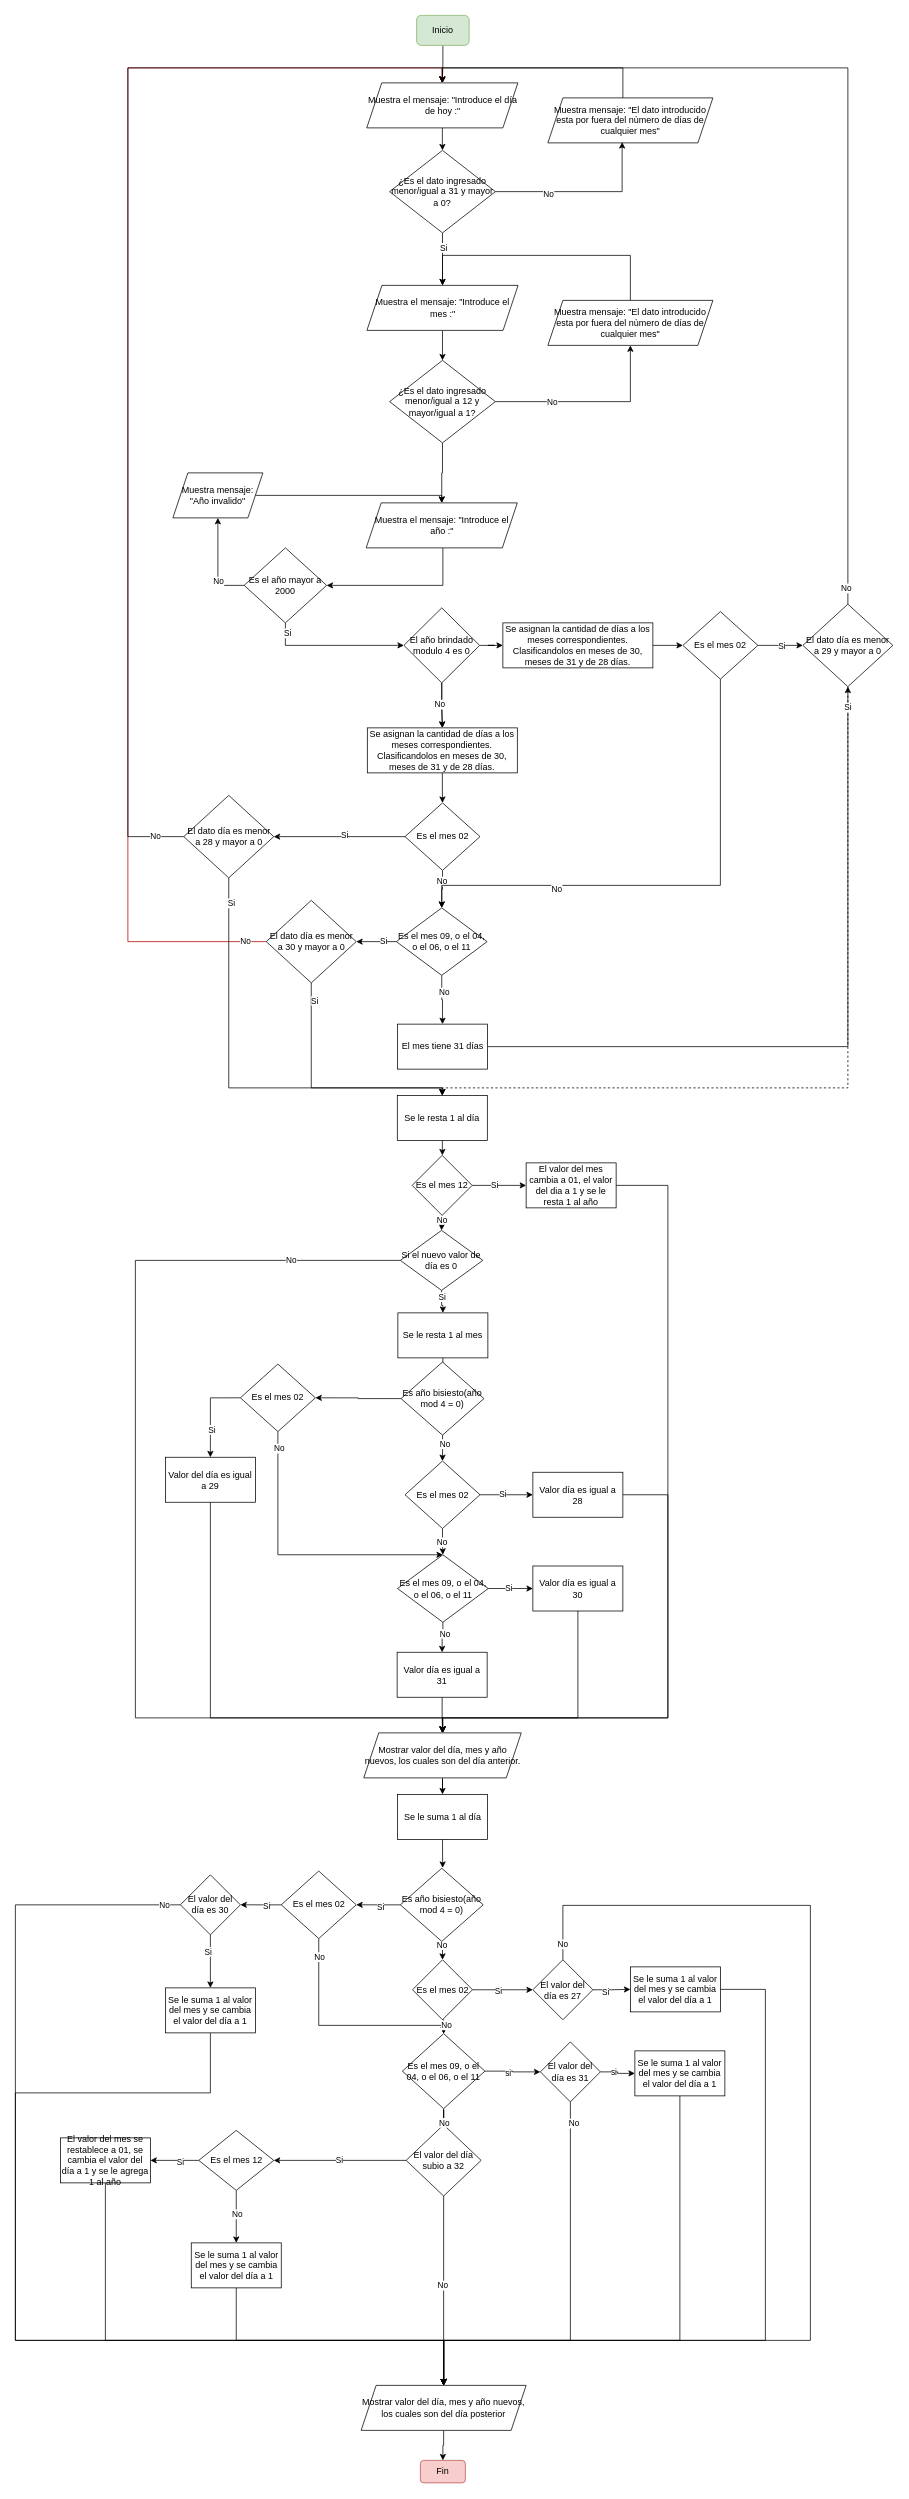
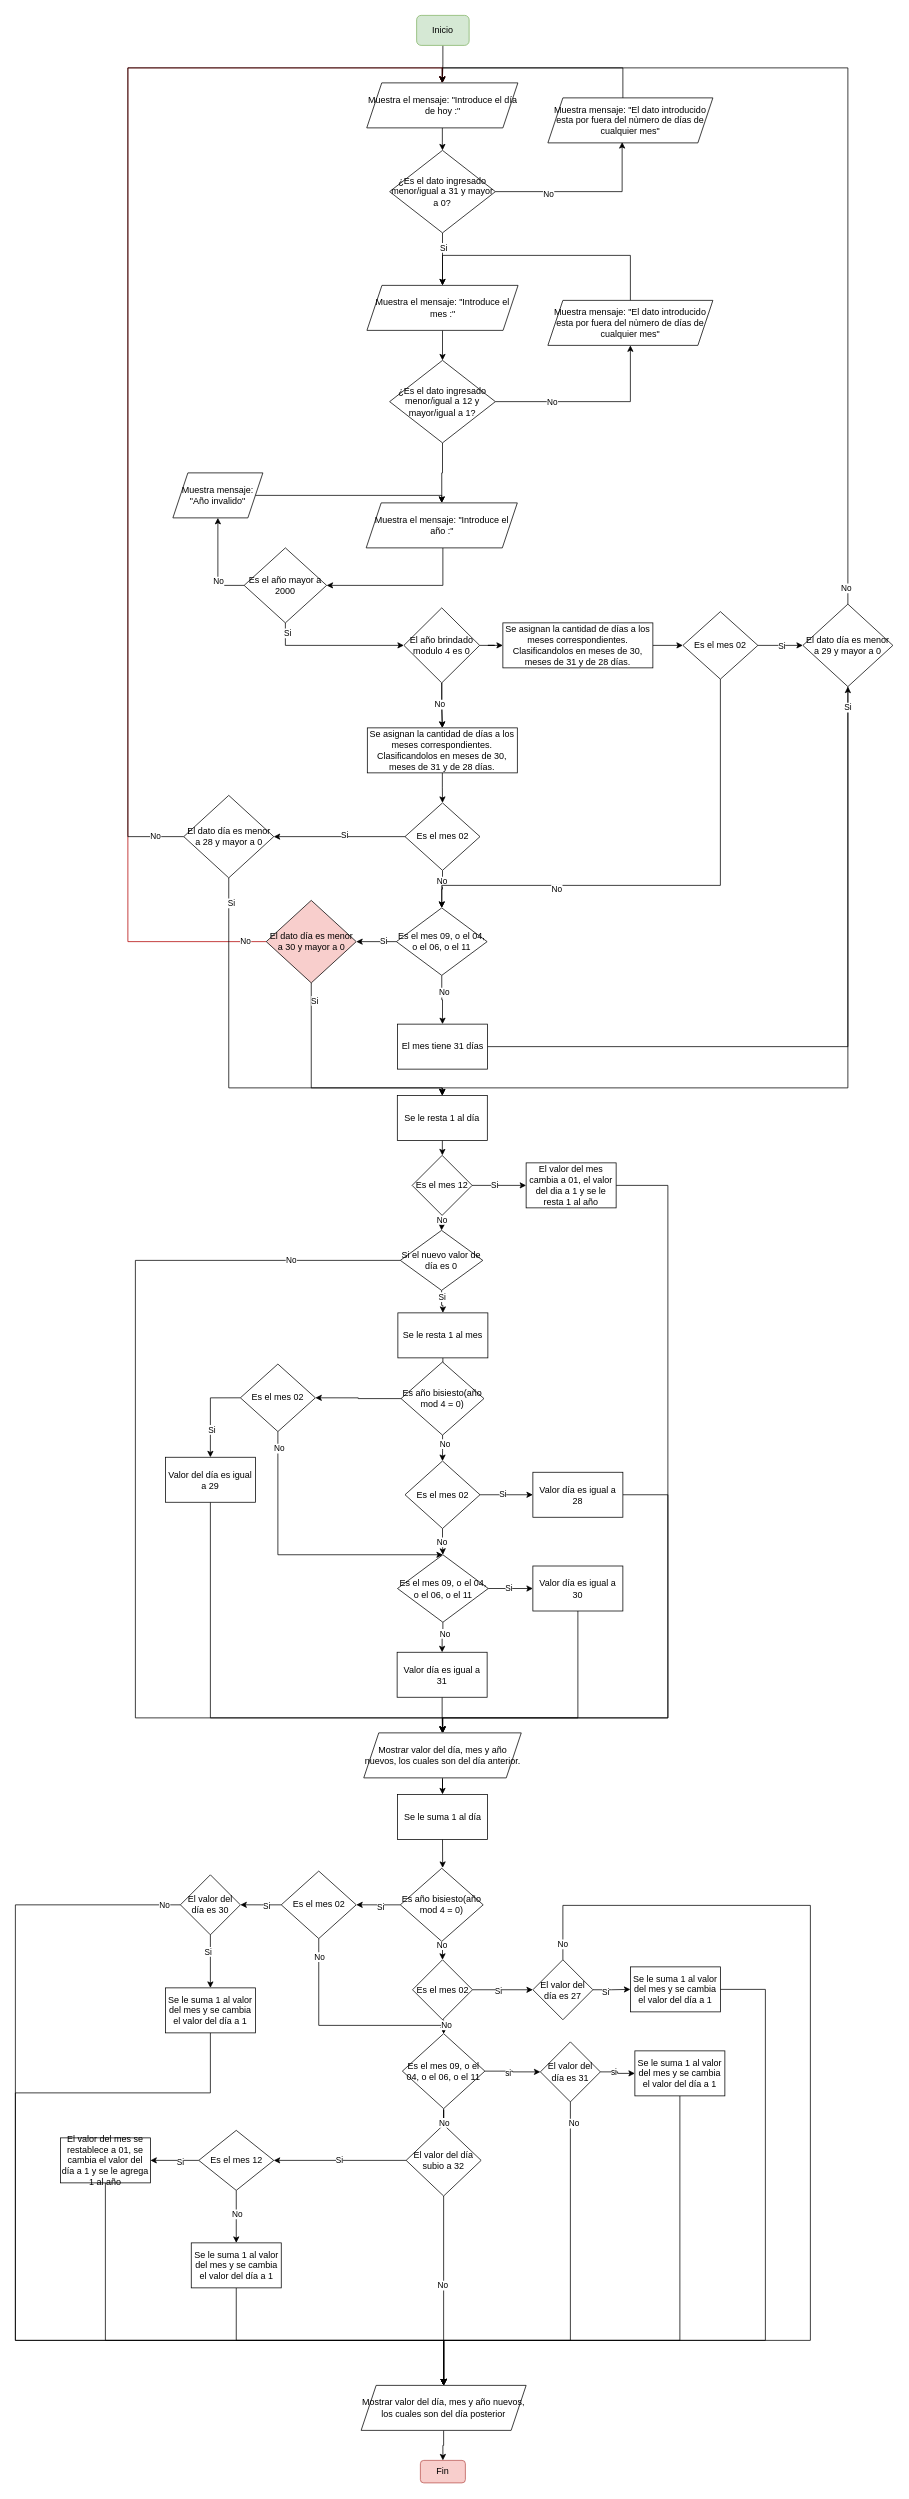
(311, 942) -> (311, 942)
(667, 1088) -> (667, 1088)
